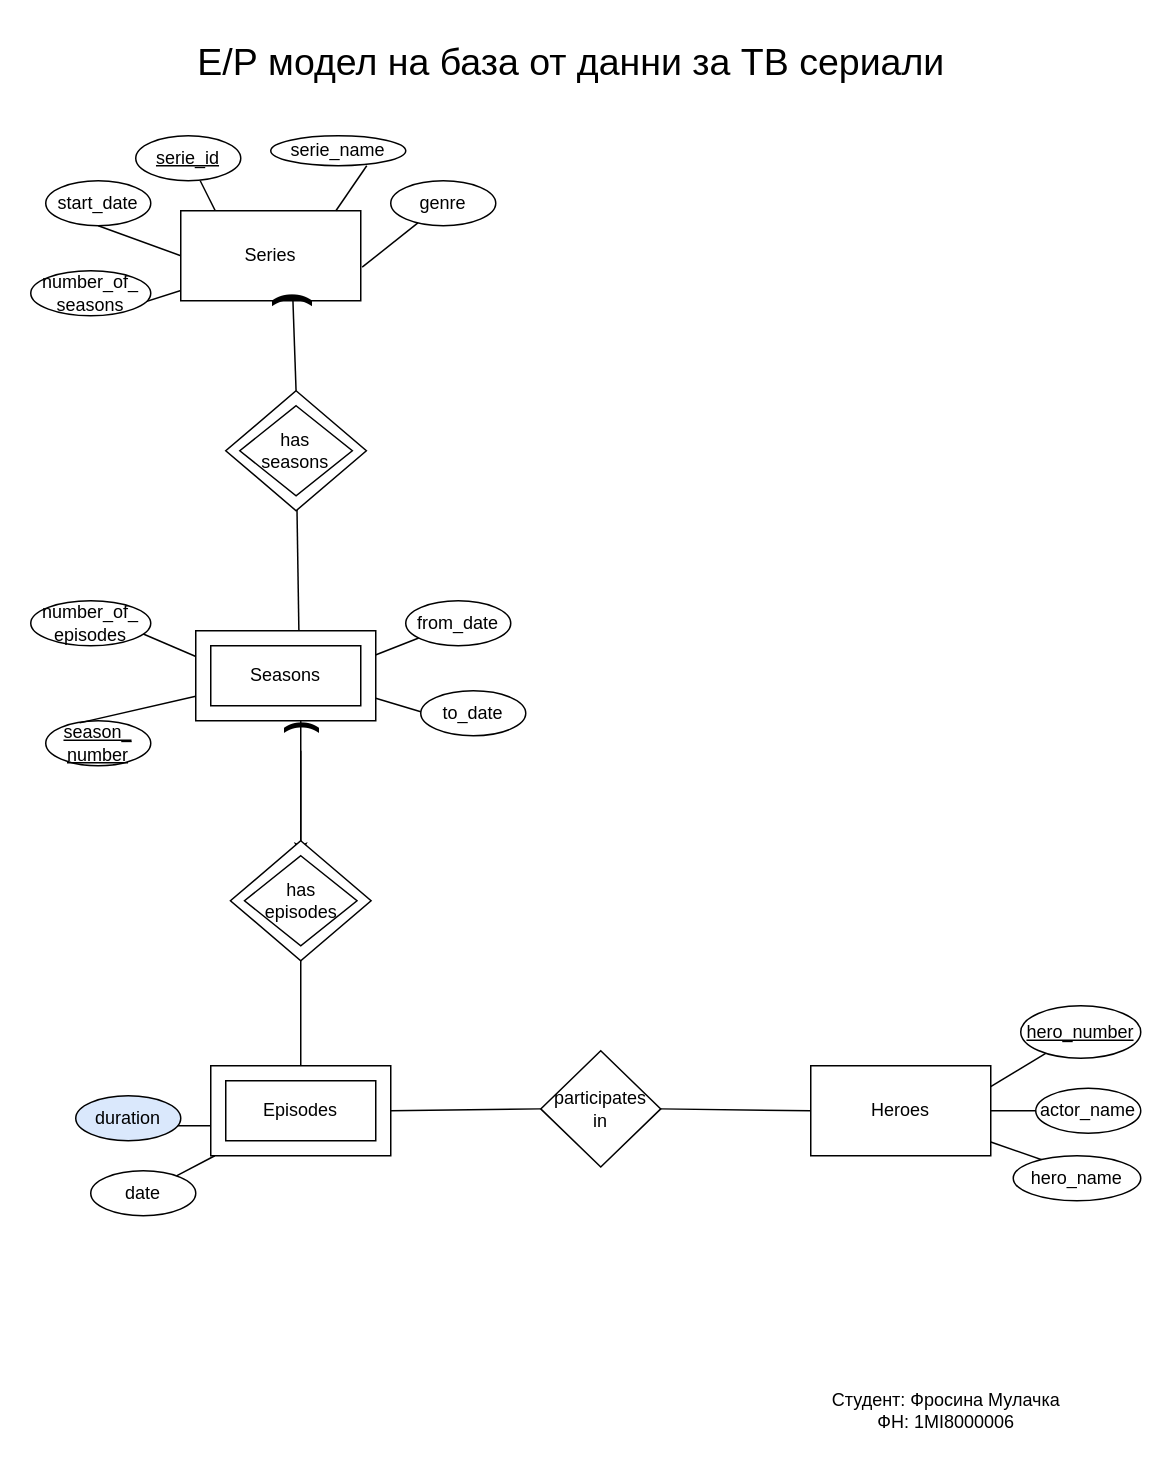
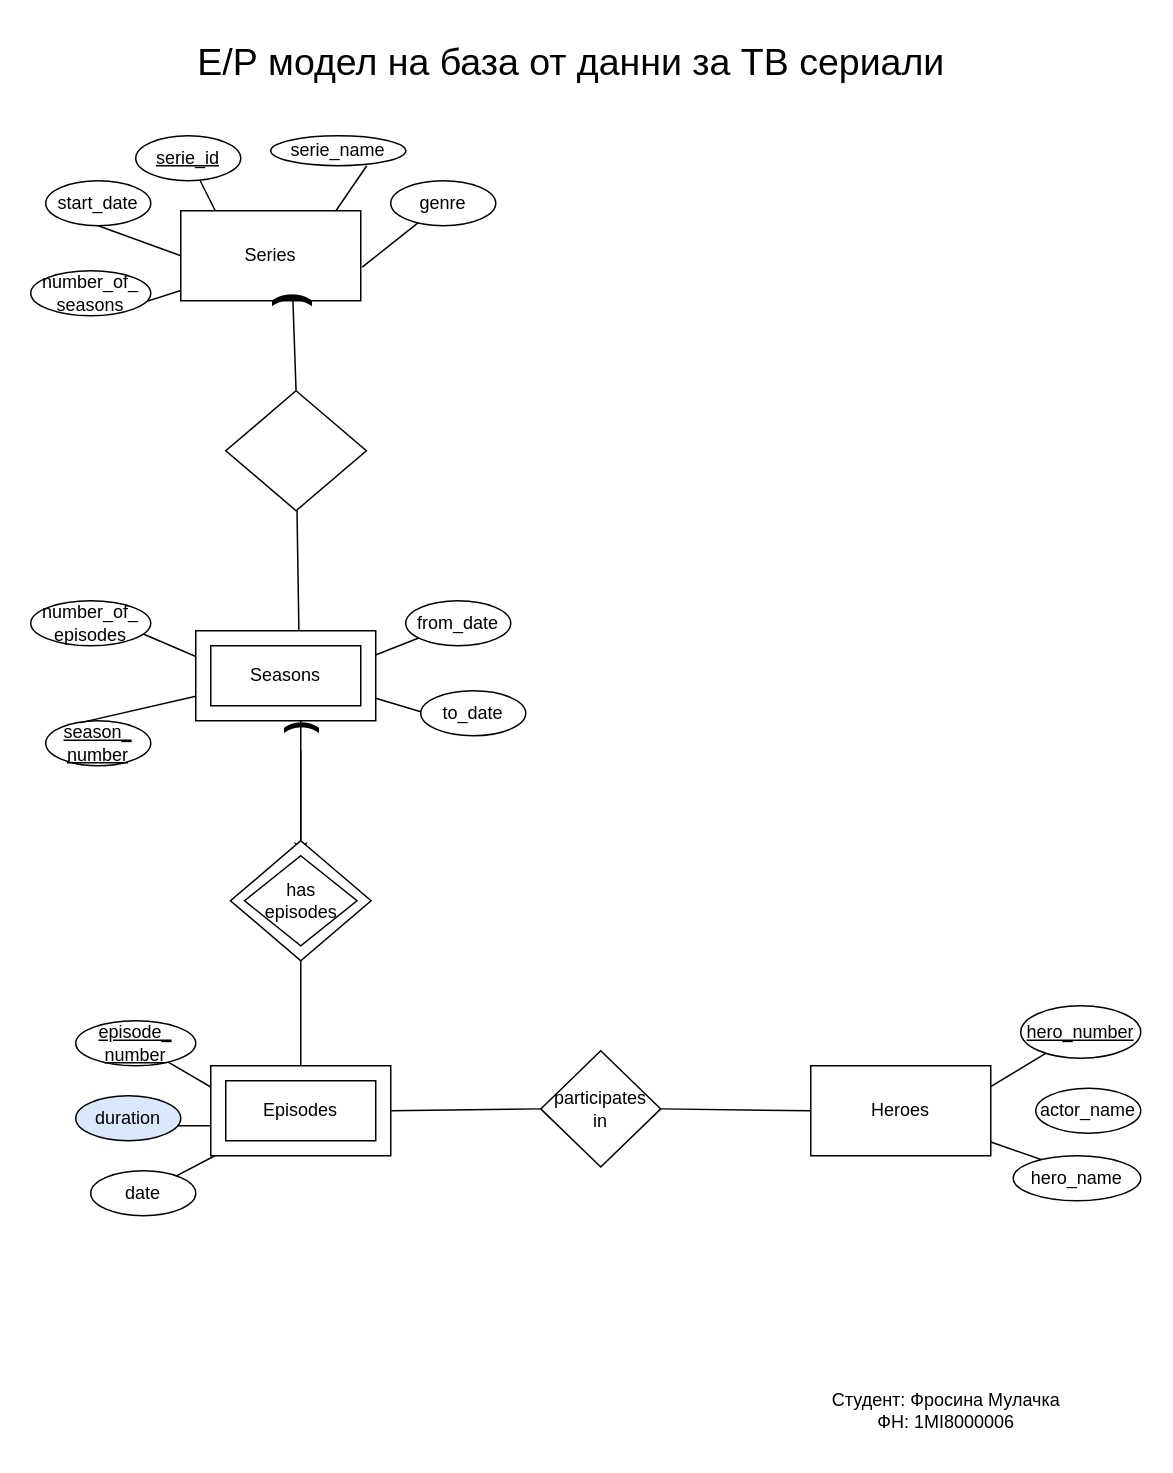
(296, 451) -> none
none -> (136, 1043)
none -> (190, 1075)
(1013, 1111) -> none
